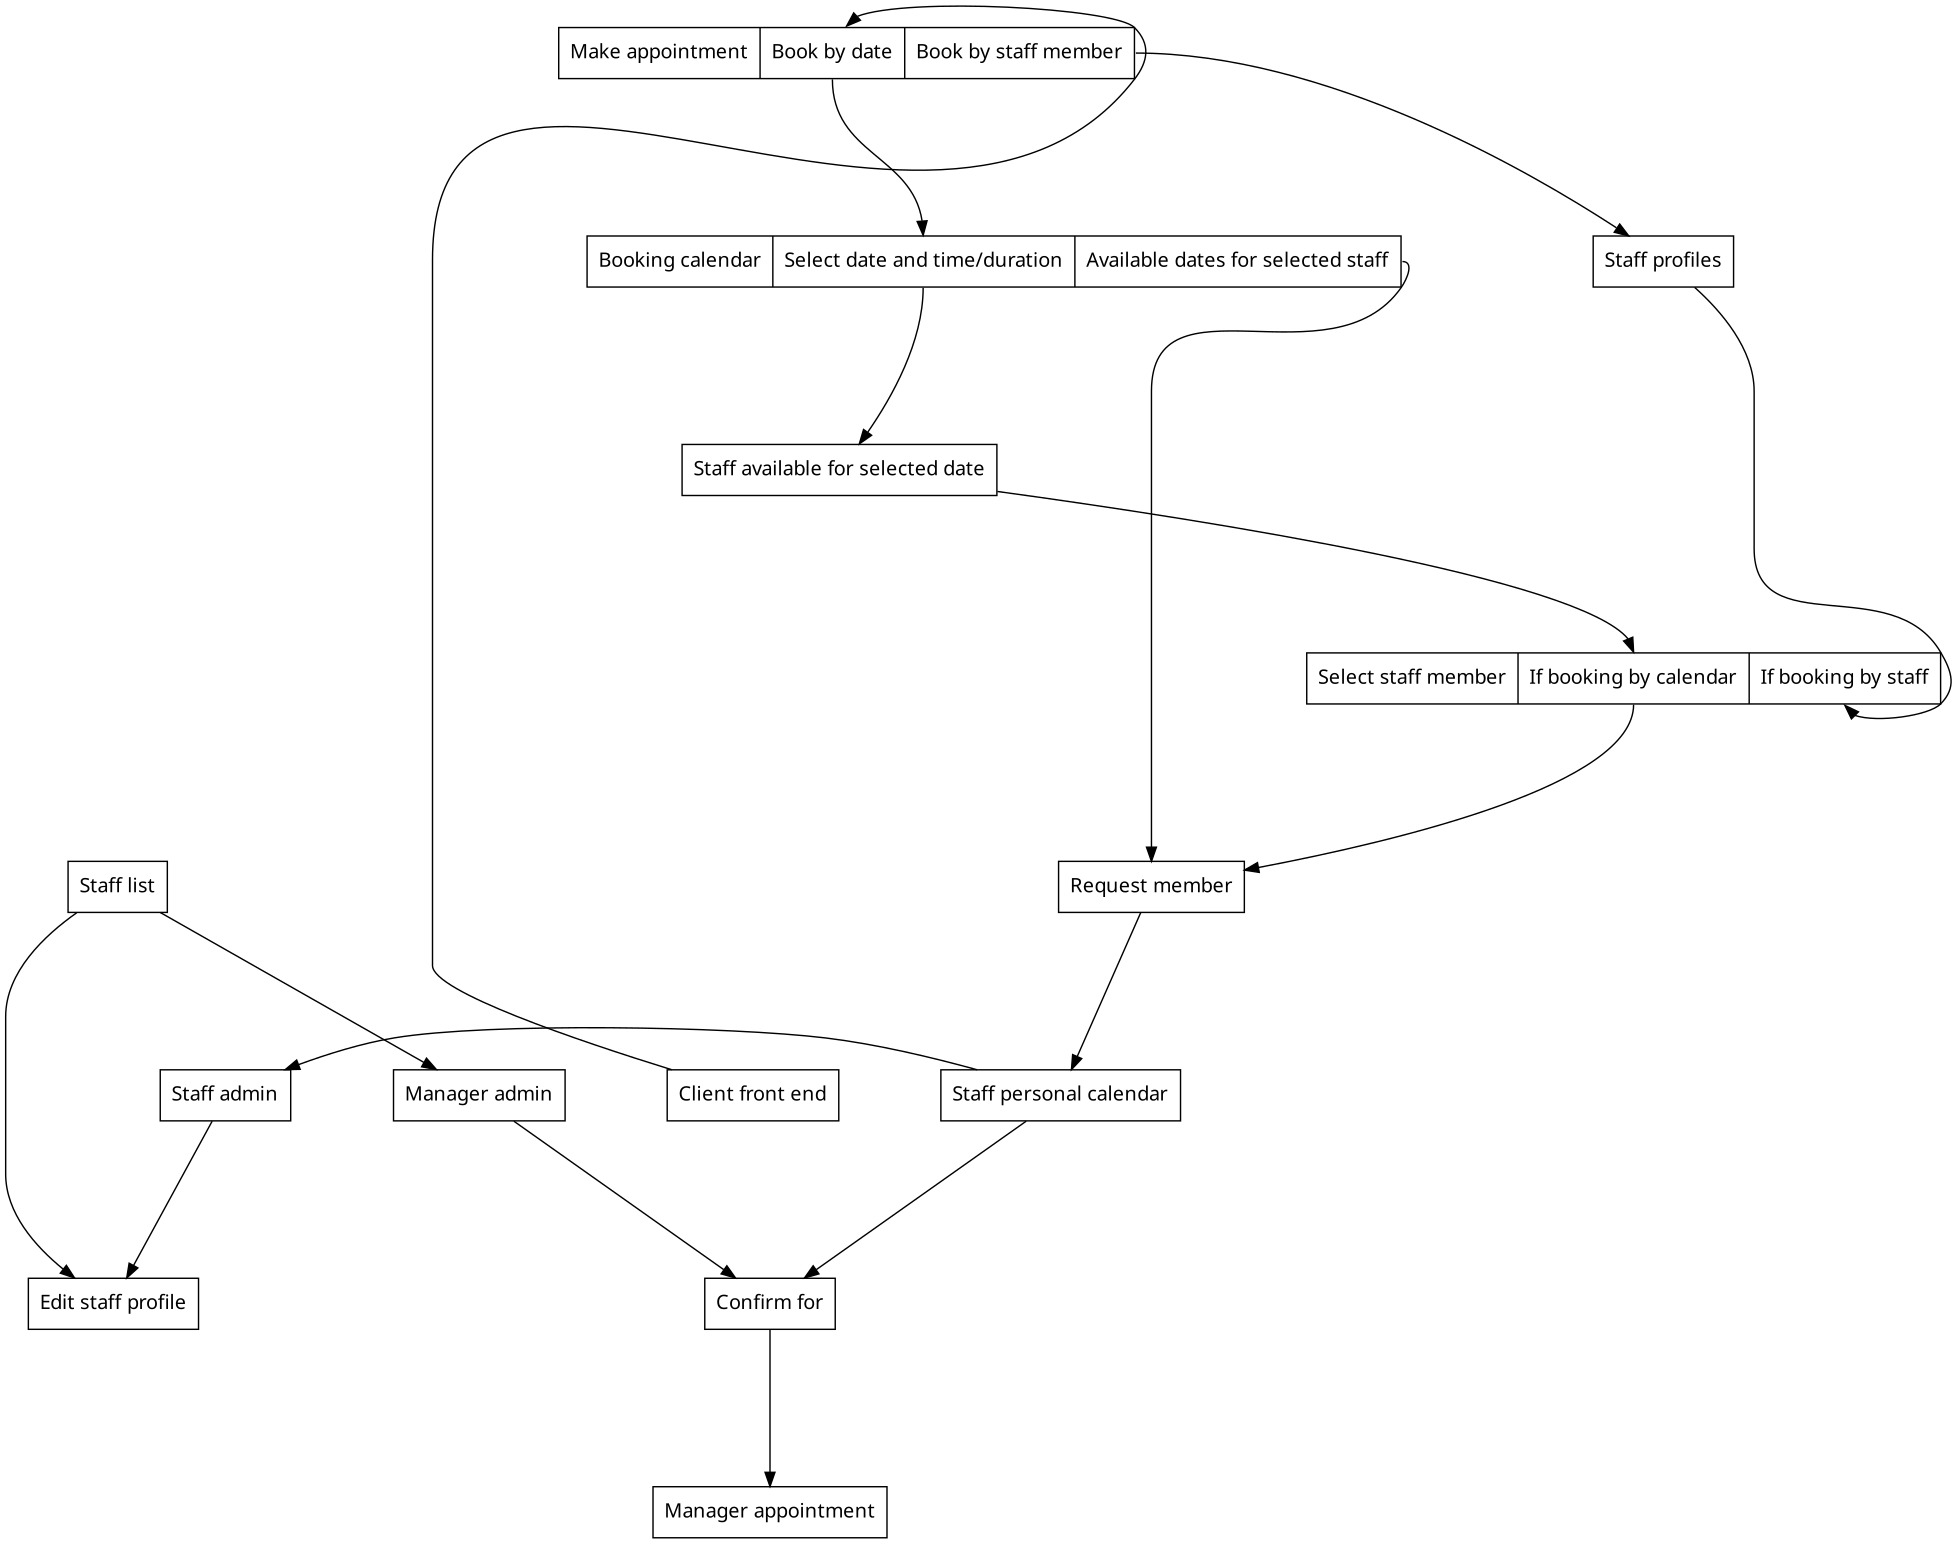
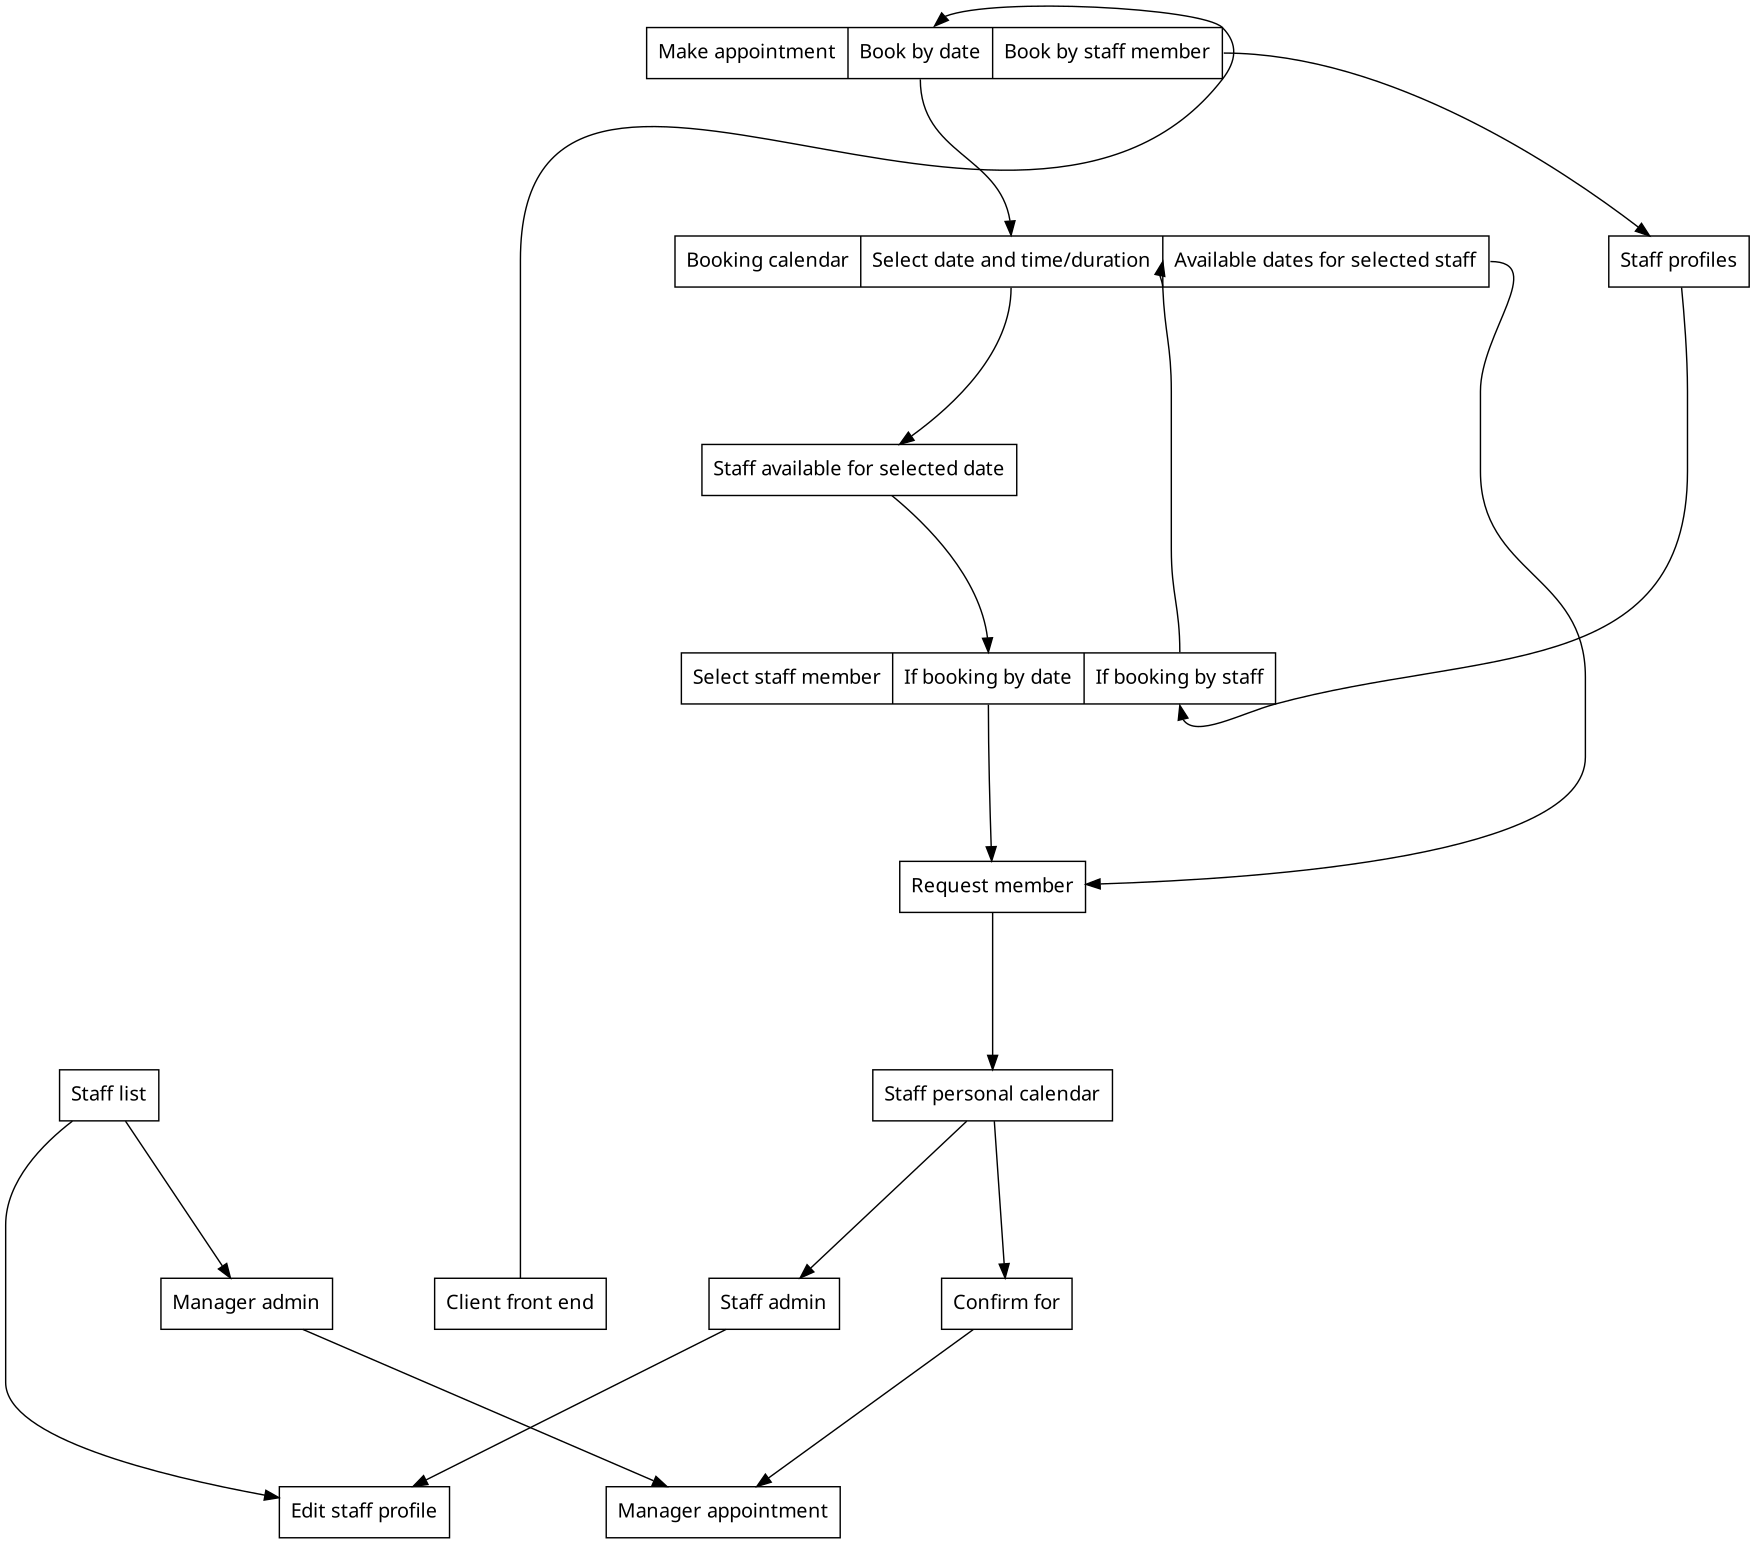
none -> (1171, 464)
(1634, 678) -> (988, 678)
(619, 1195) -> (478, 1405)
